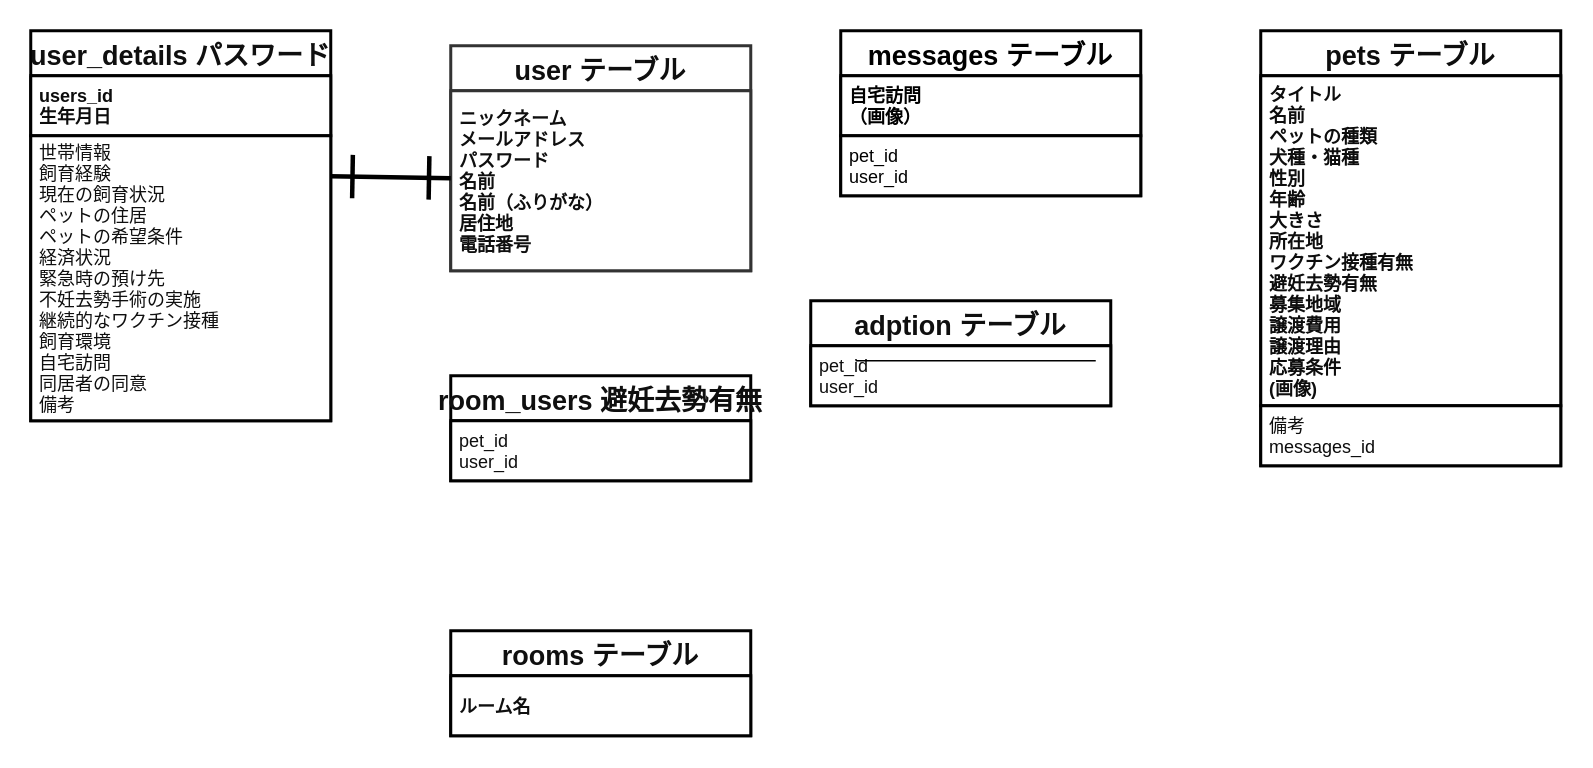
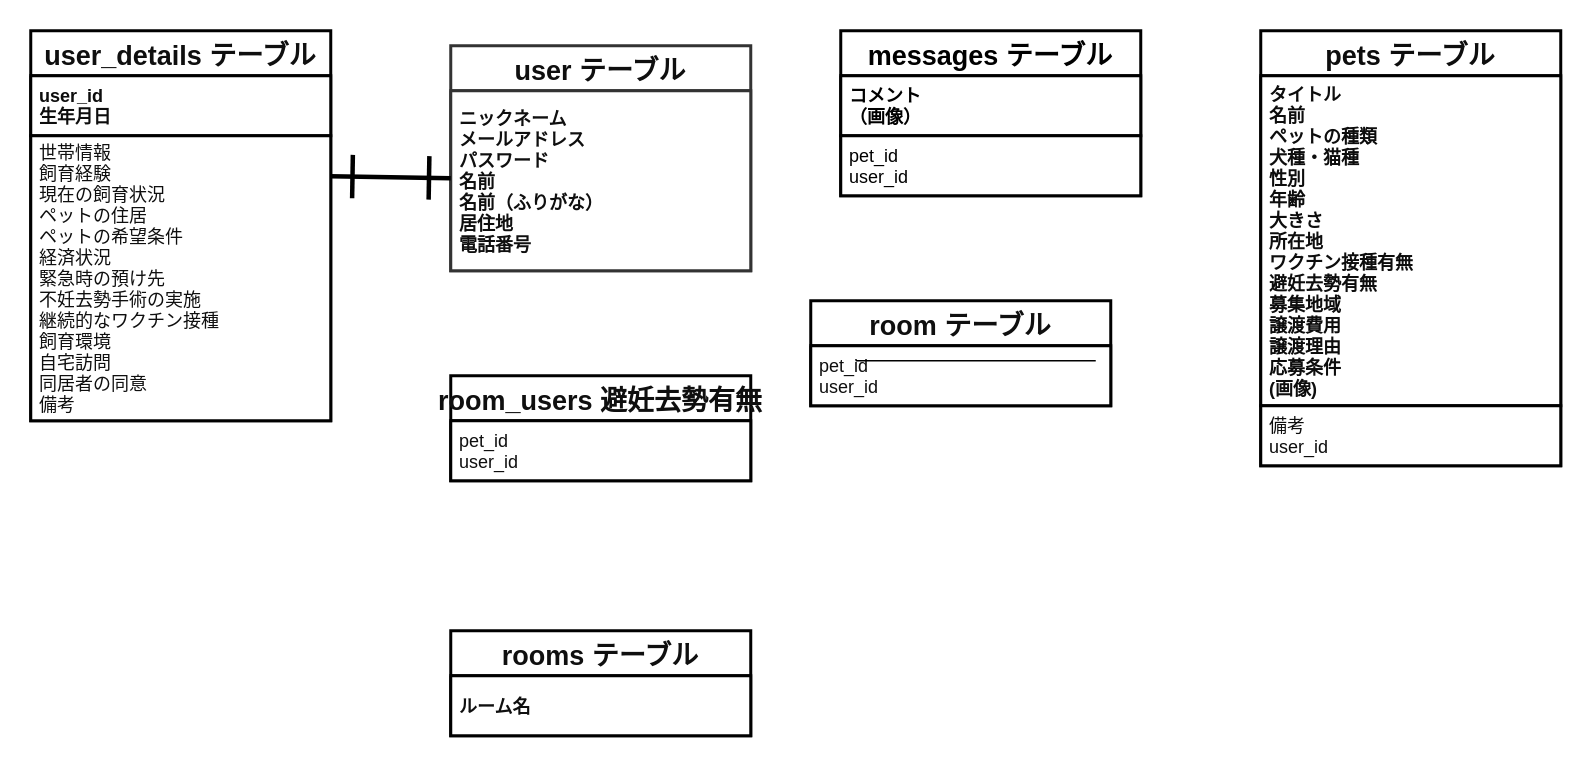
(180, 56) -> (180, 56)
(77, 96) -> (72, 96)
(885, 96) -> (885, 96)
(960, 326) -> (960, 326)
(1287, 426) -> (1287, 426)
